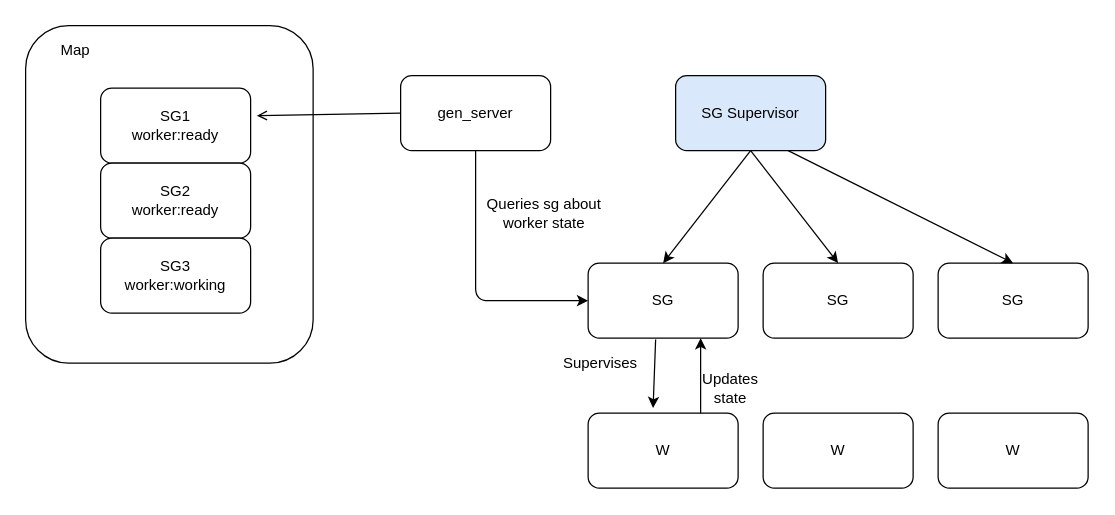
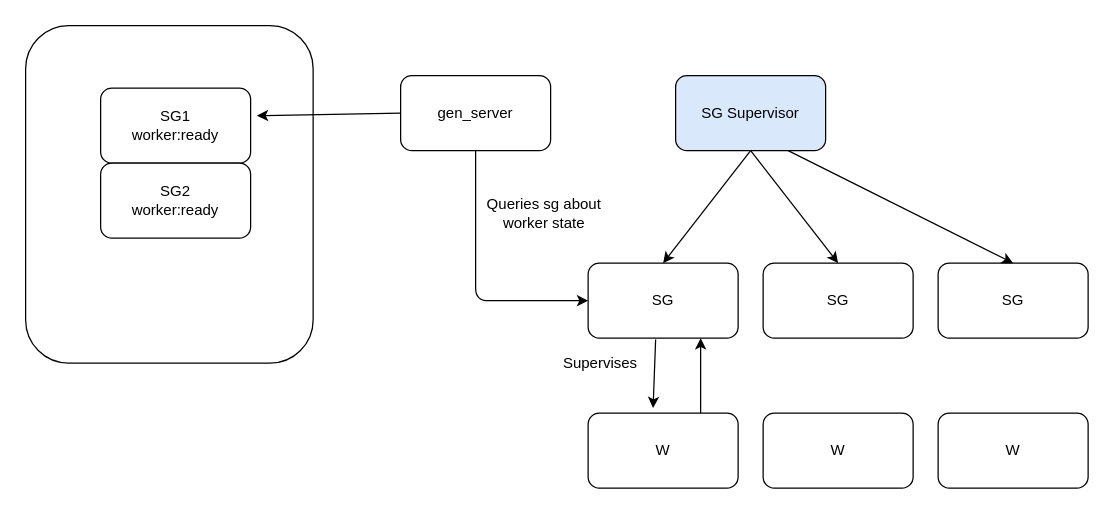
(76, 51) -> none
(264, 116) -> (267, 115)
(176, 276) -> none
(731, 388) -> none
